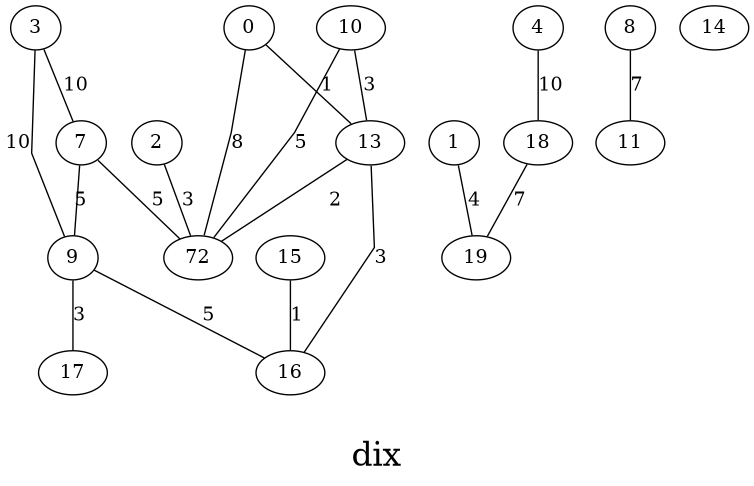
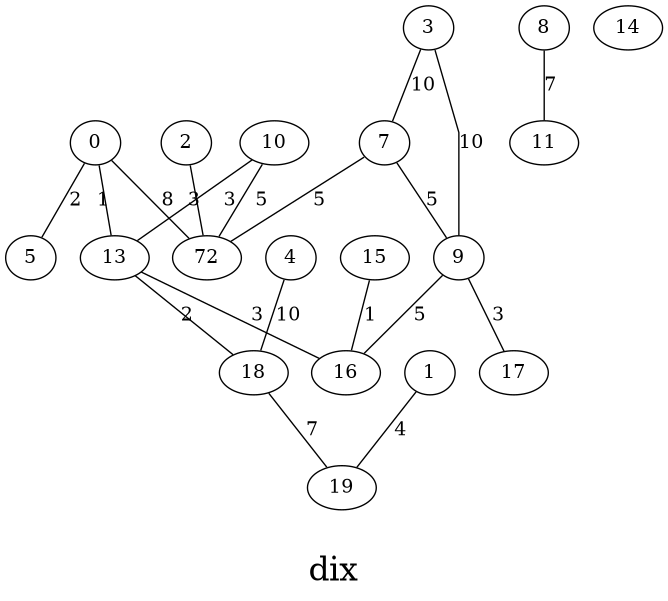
(284, 200) -> (184, 315)
none -> (31, 258)
